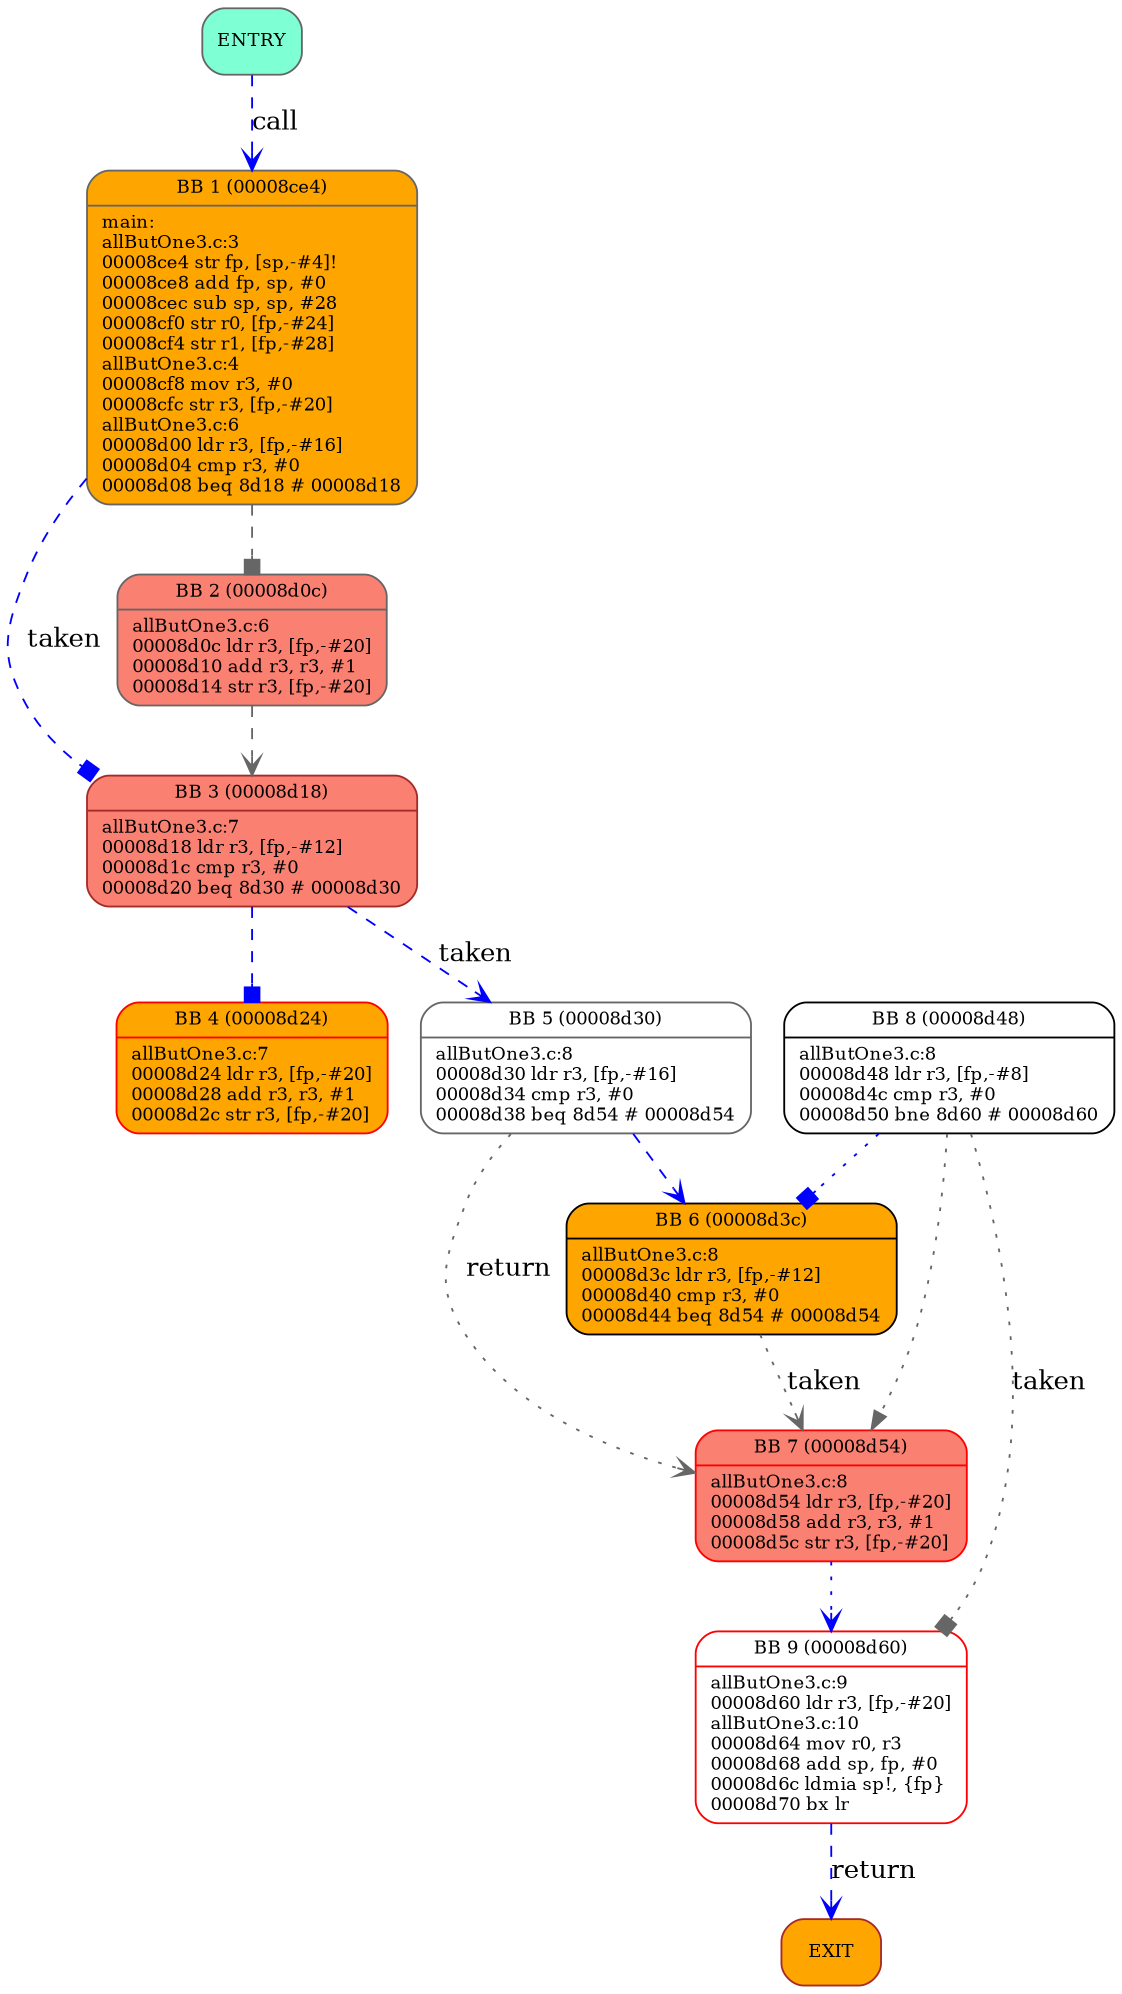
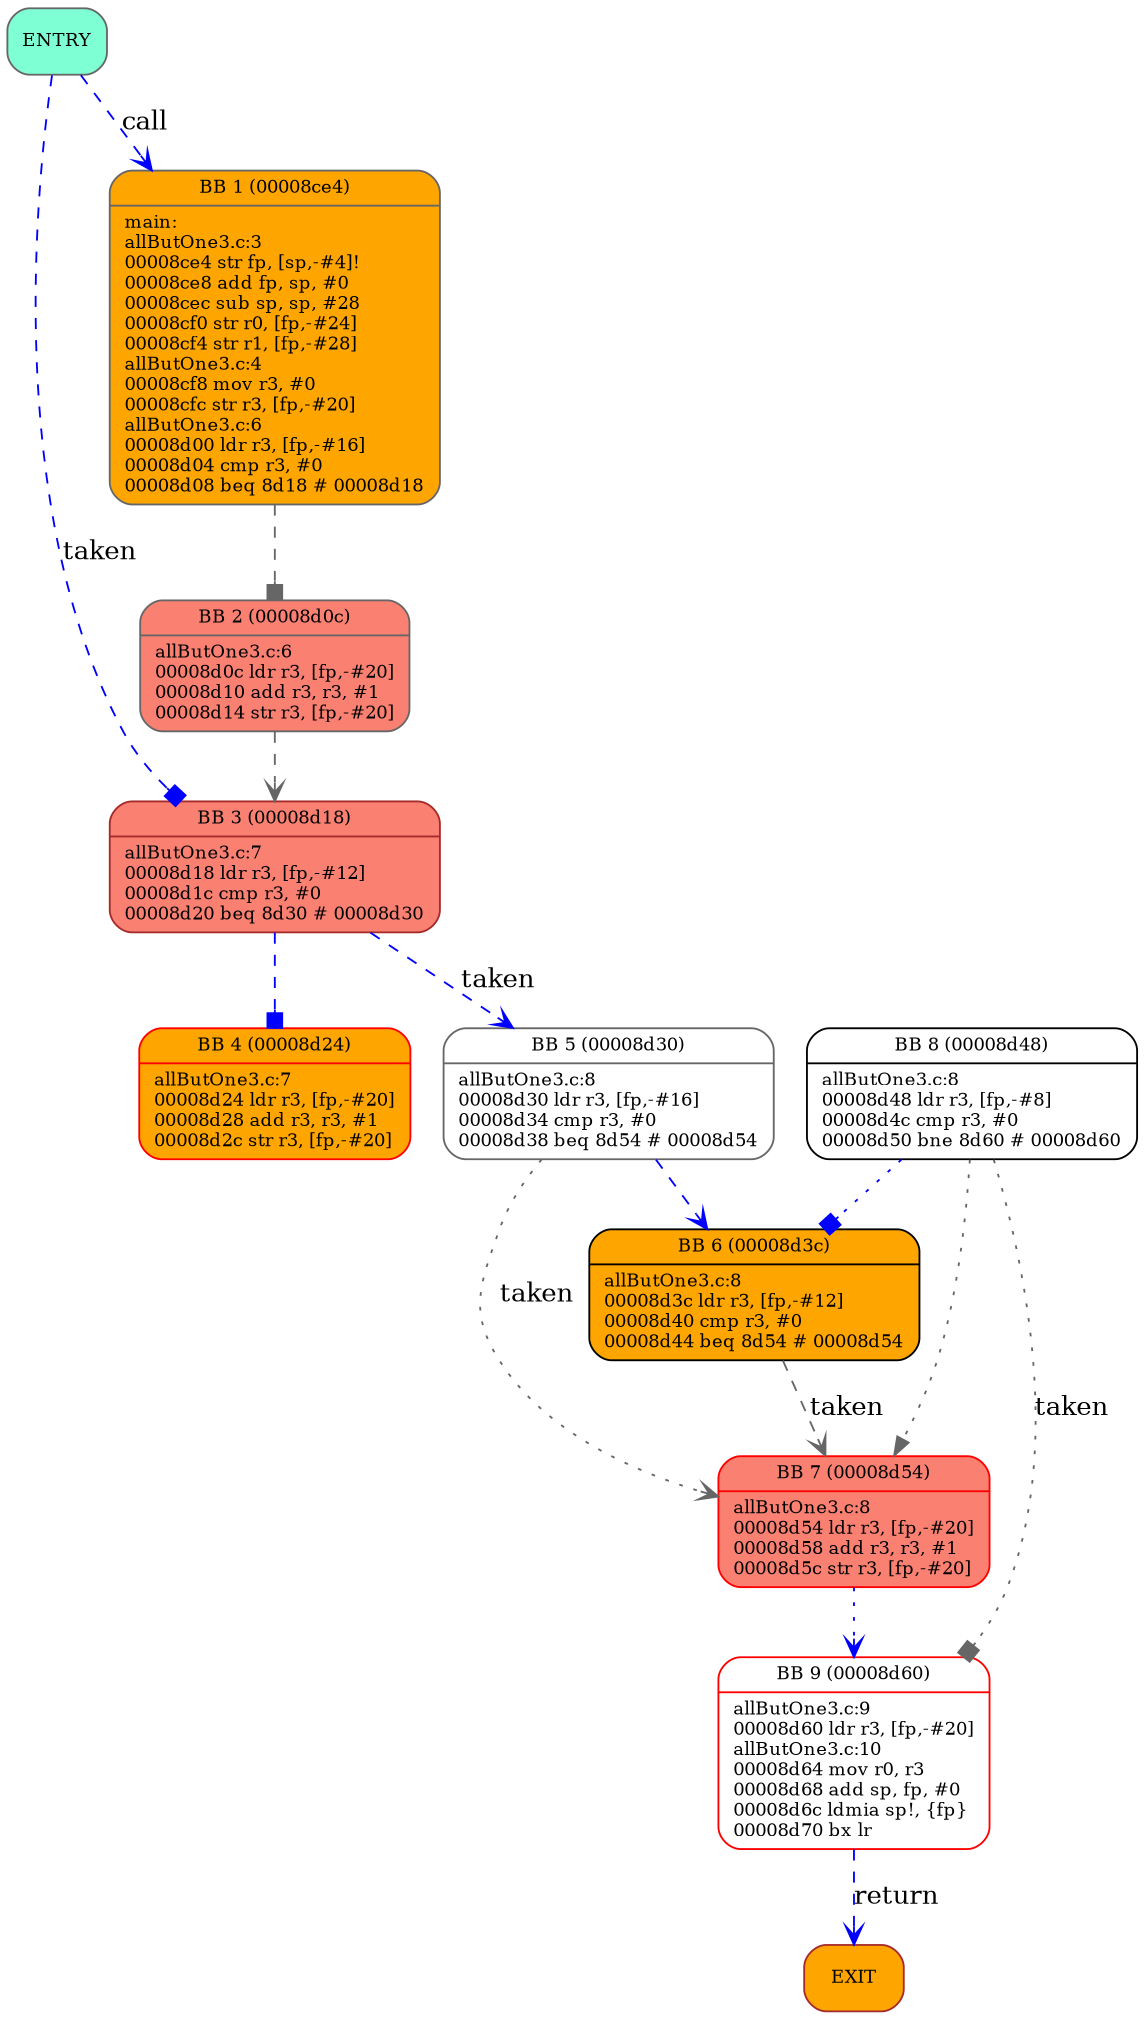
(10, 623) -> (43, 445)
(508, 1269) -> (537, 1295)
(778, 1374) -> (800, 1400)
